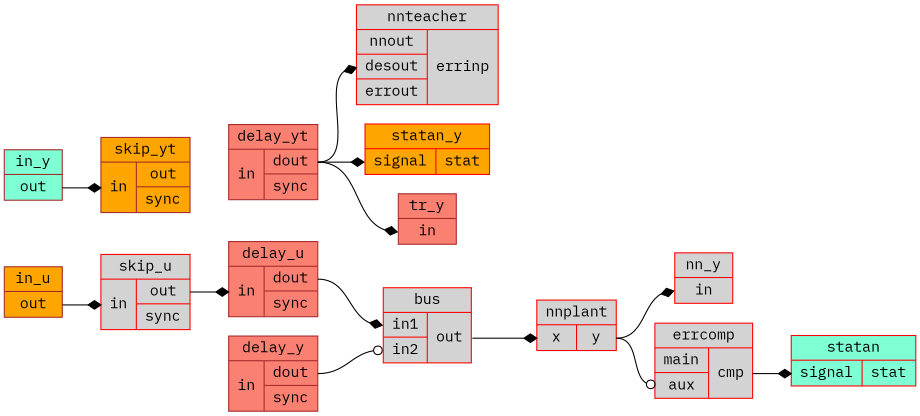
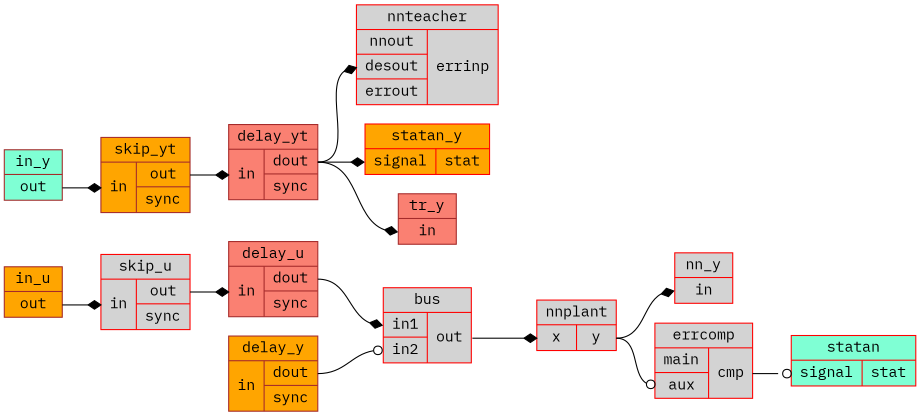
none -> (203, 175)
(273, 374) -> (273, 374)
(765, 374) -> (765, 374)
